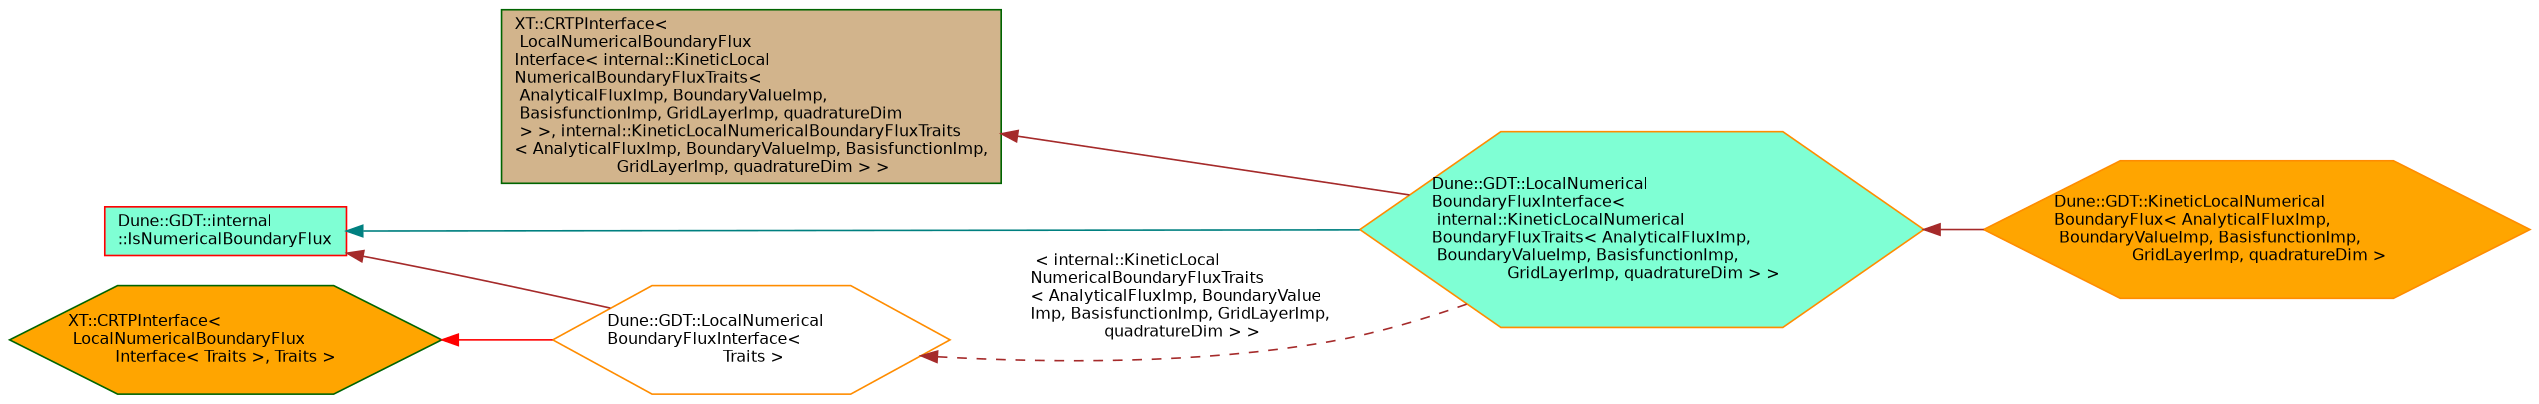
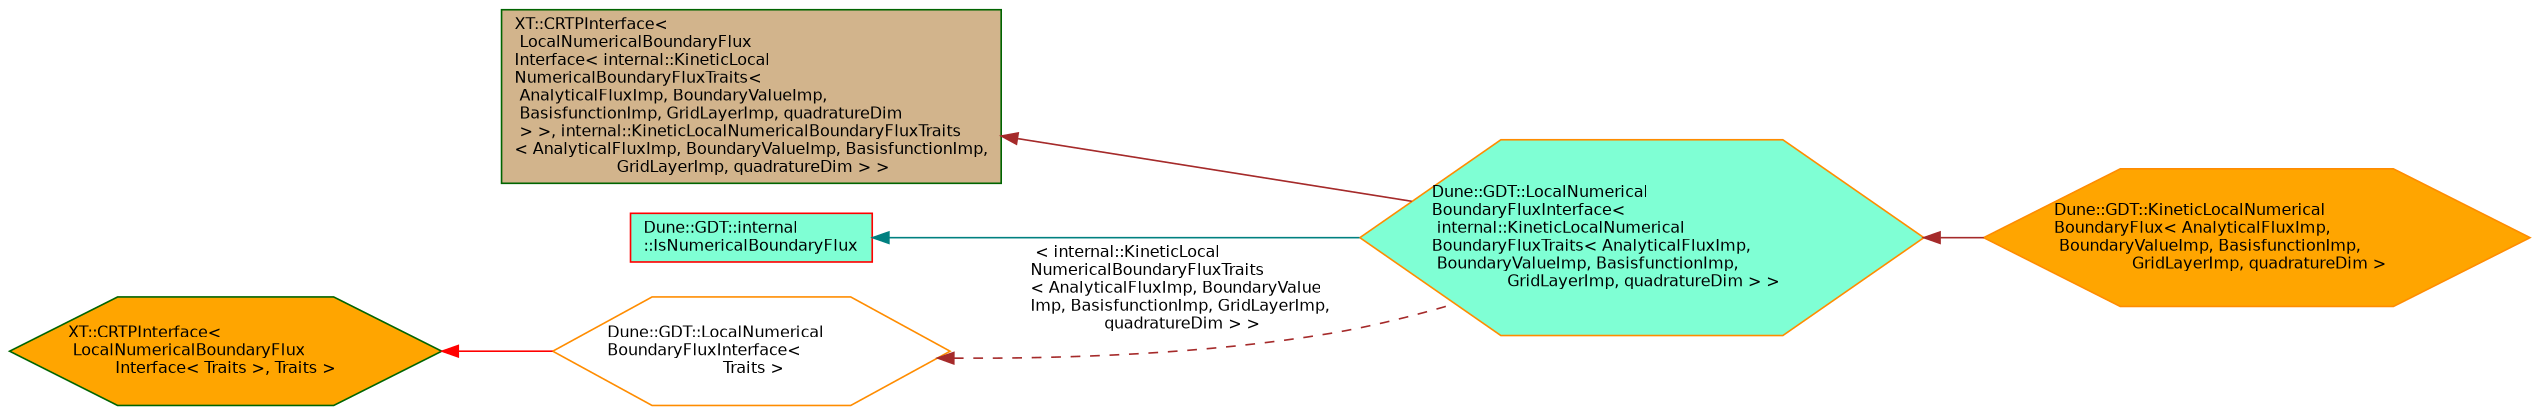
(487, 281) -> none
